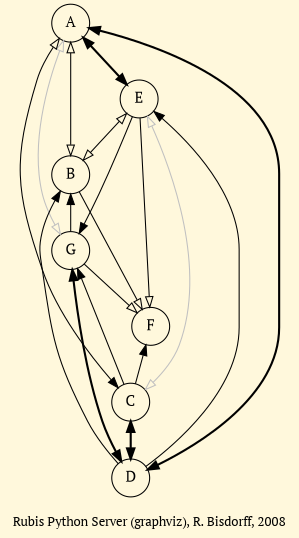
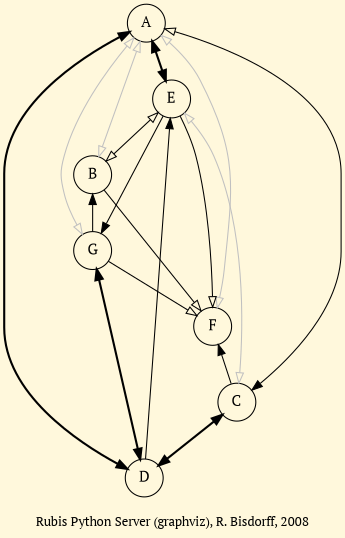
(71, 99) -> (119, 99)
none -> (229, 162)
(103, 331) -> none
(54, 338) -> none
